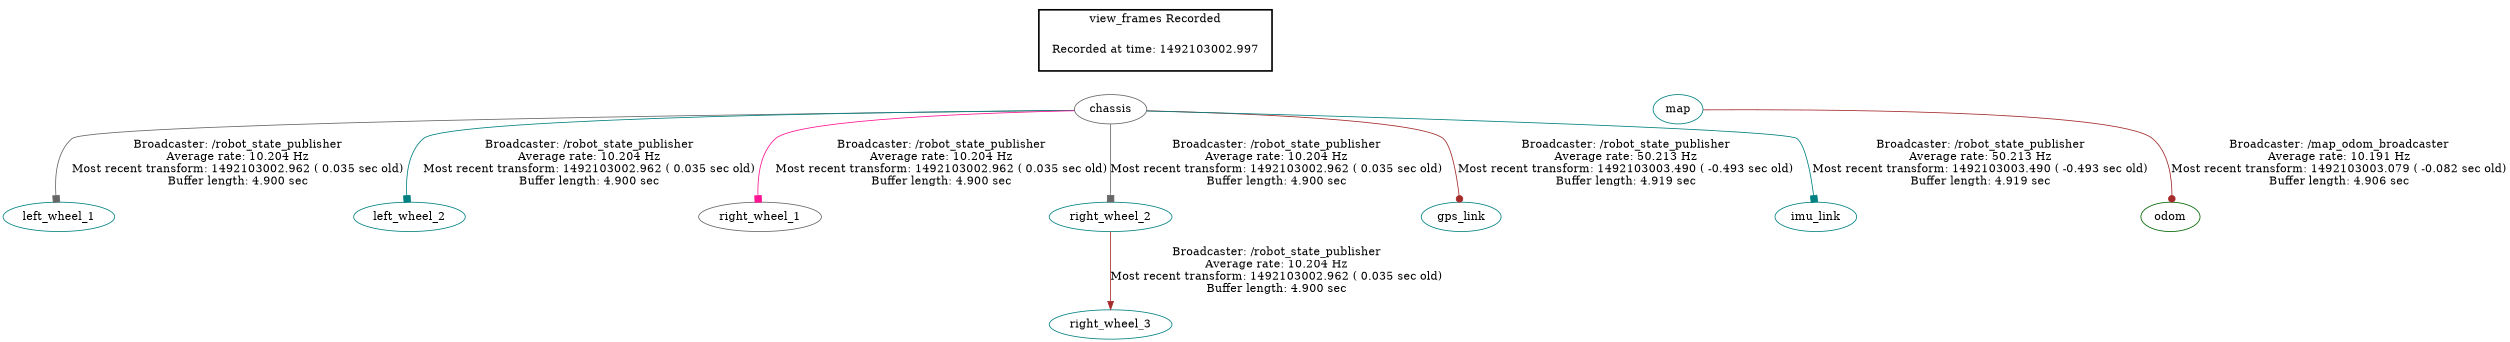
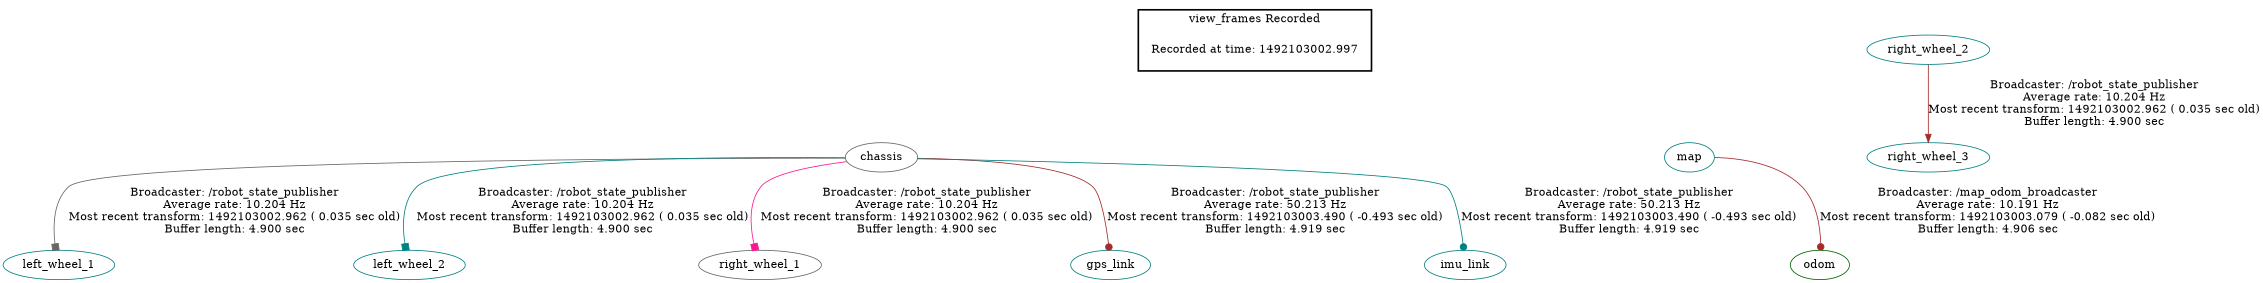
(1501, 122) -> (1213, 167)
(1111, 159) -> none
